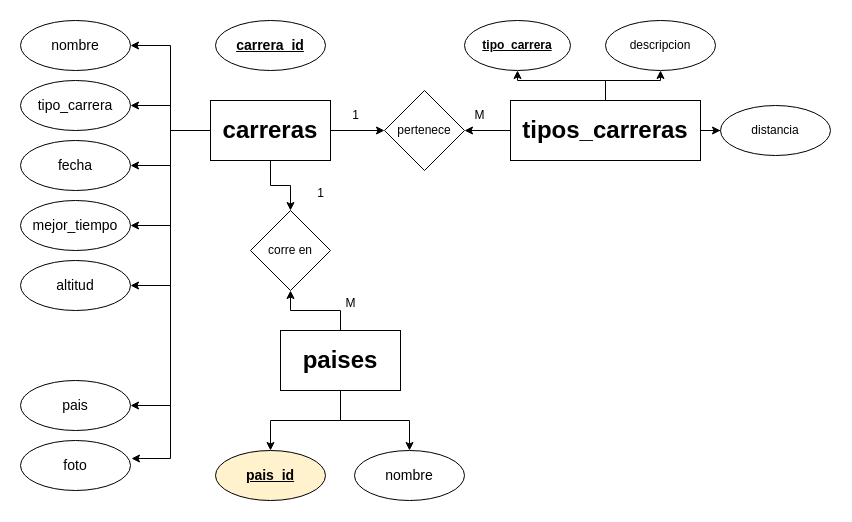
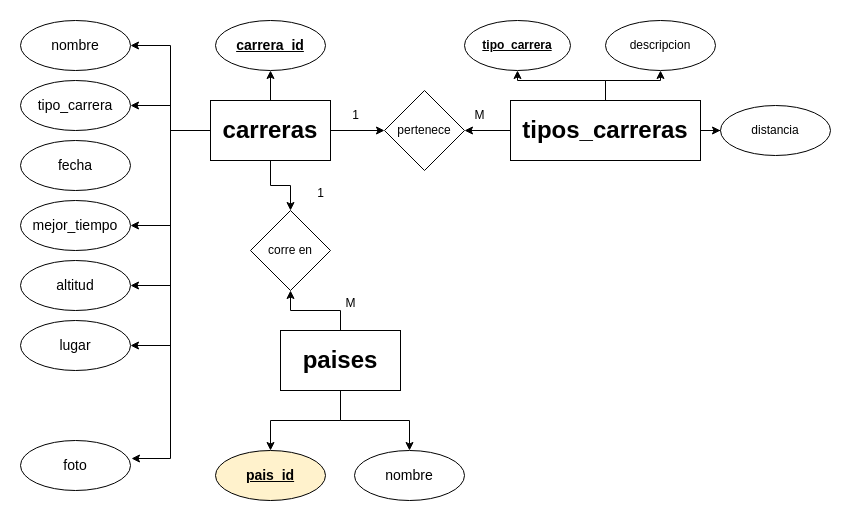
(153, 166) -> (271, 82)
none -> (76, 346)
none -> (153, 346)
(76, 406) -> none
(153, 406) -> none
